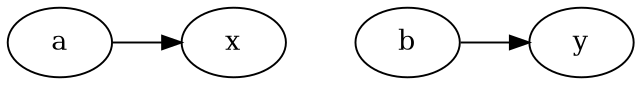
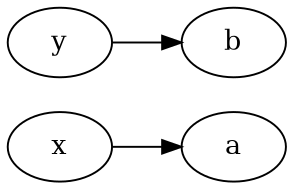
(137, 43) -> (137, 147)
(485, 43) -> (137, 43)
